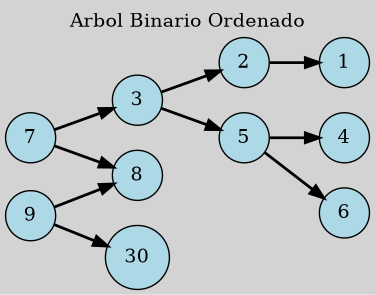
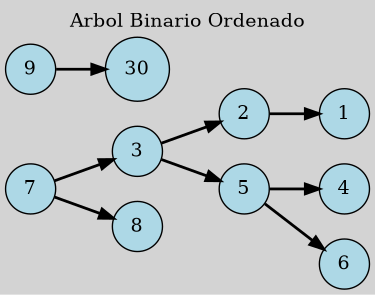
(78, 198) -> none
